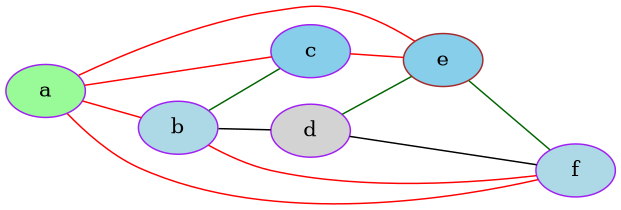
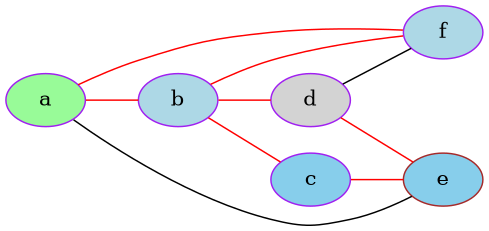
(245, 16) -> (235, 208)
(178, 71) -> none
(244, 89) -> (244, 140)
(377, 95) -> (377, 140)
(509, 115) -> none
(245, 129) -> (245, 100)
